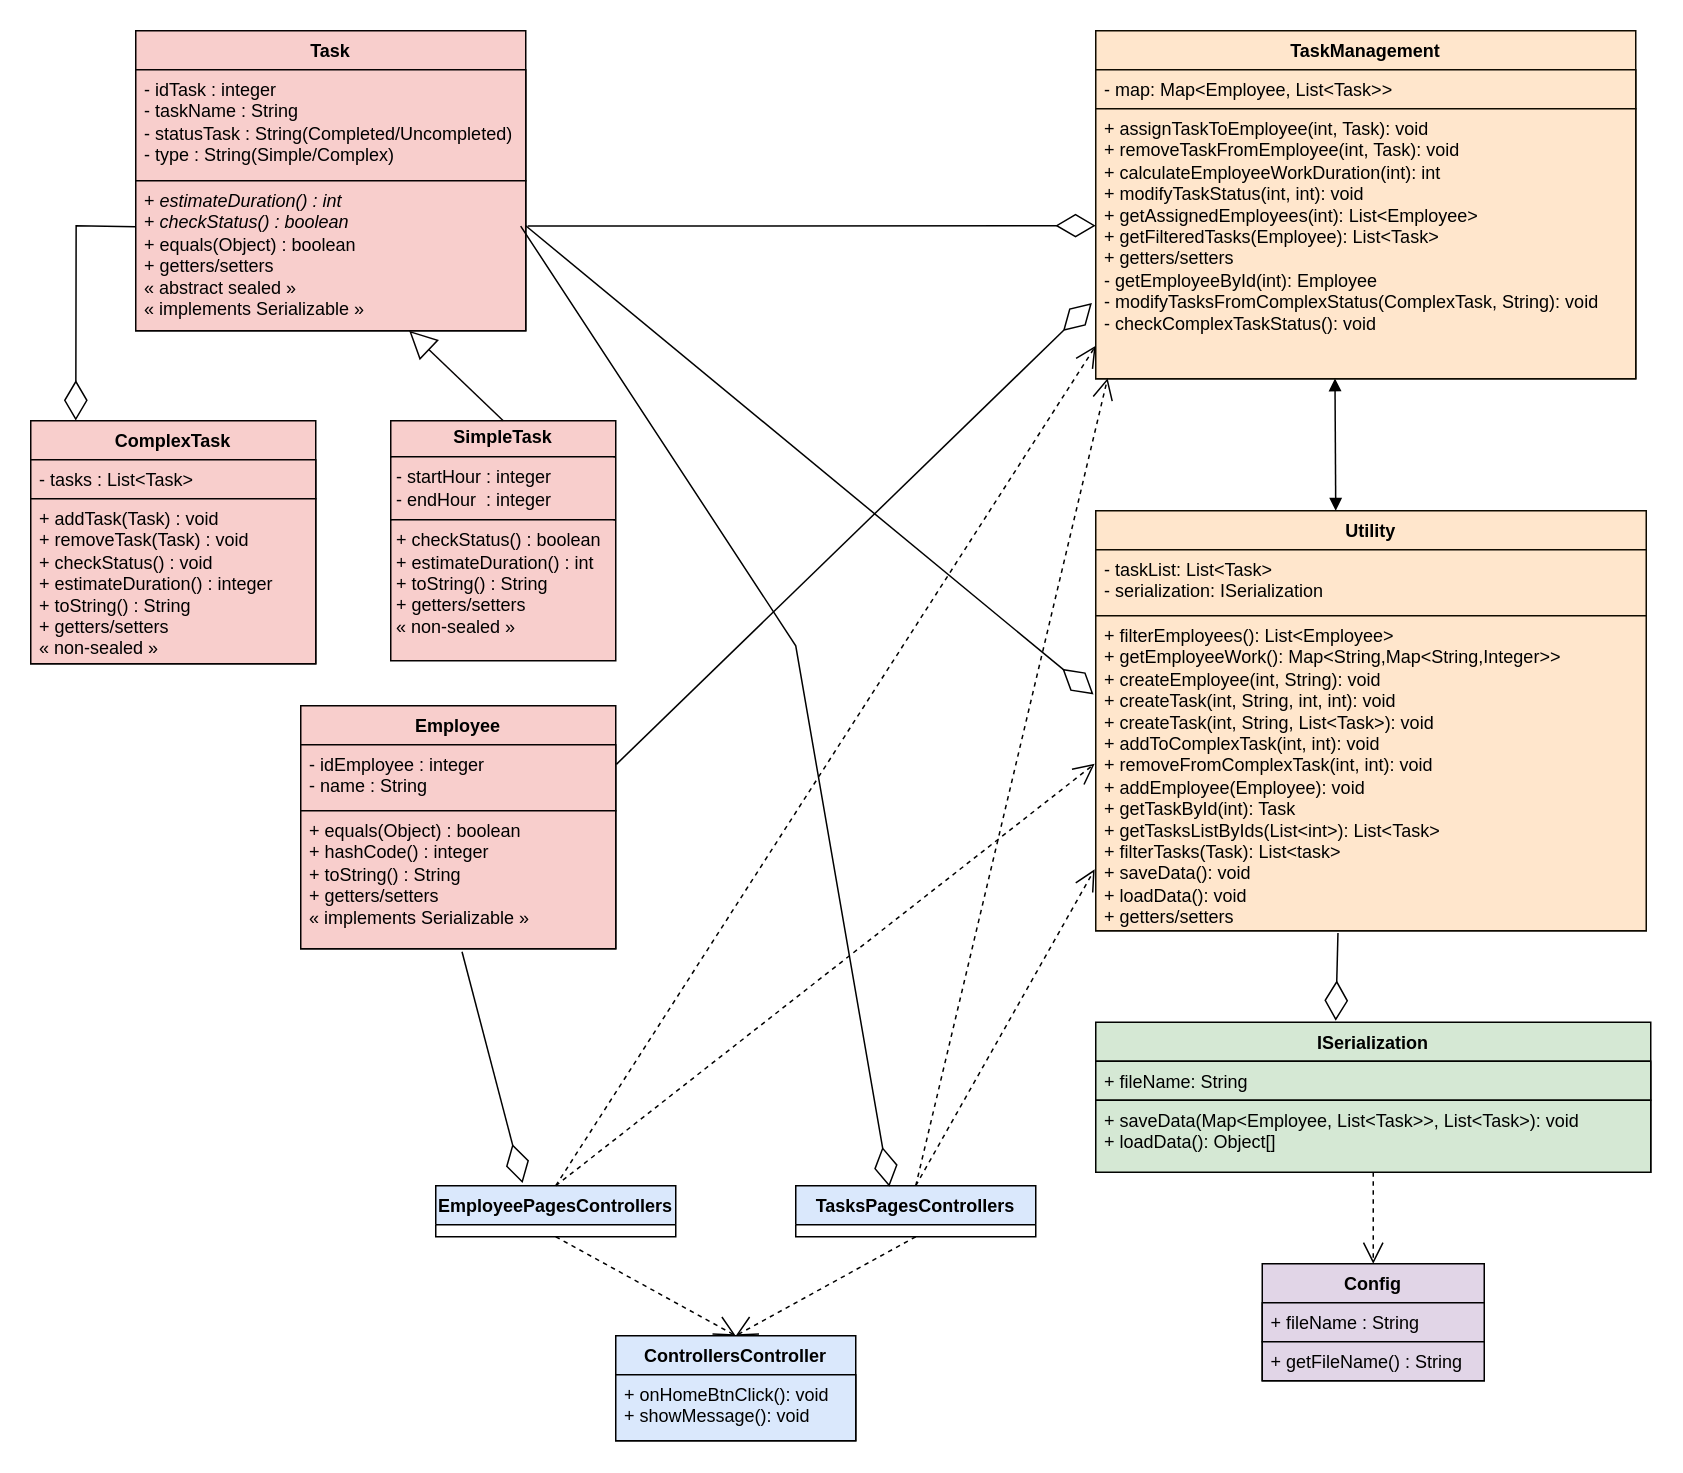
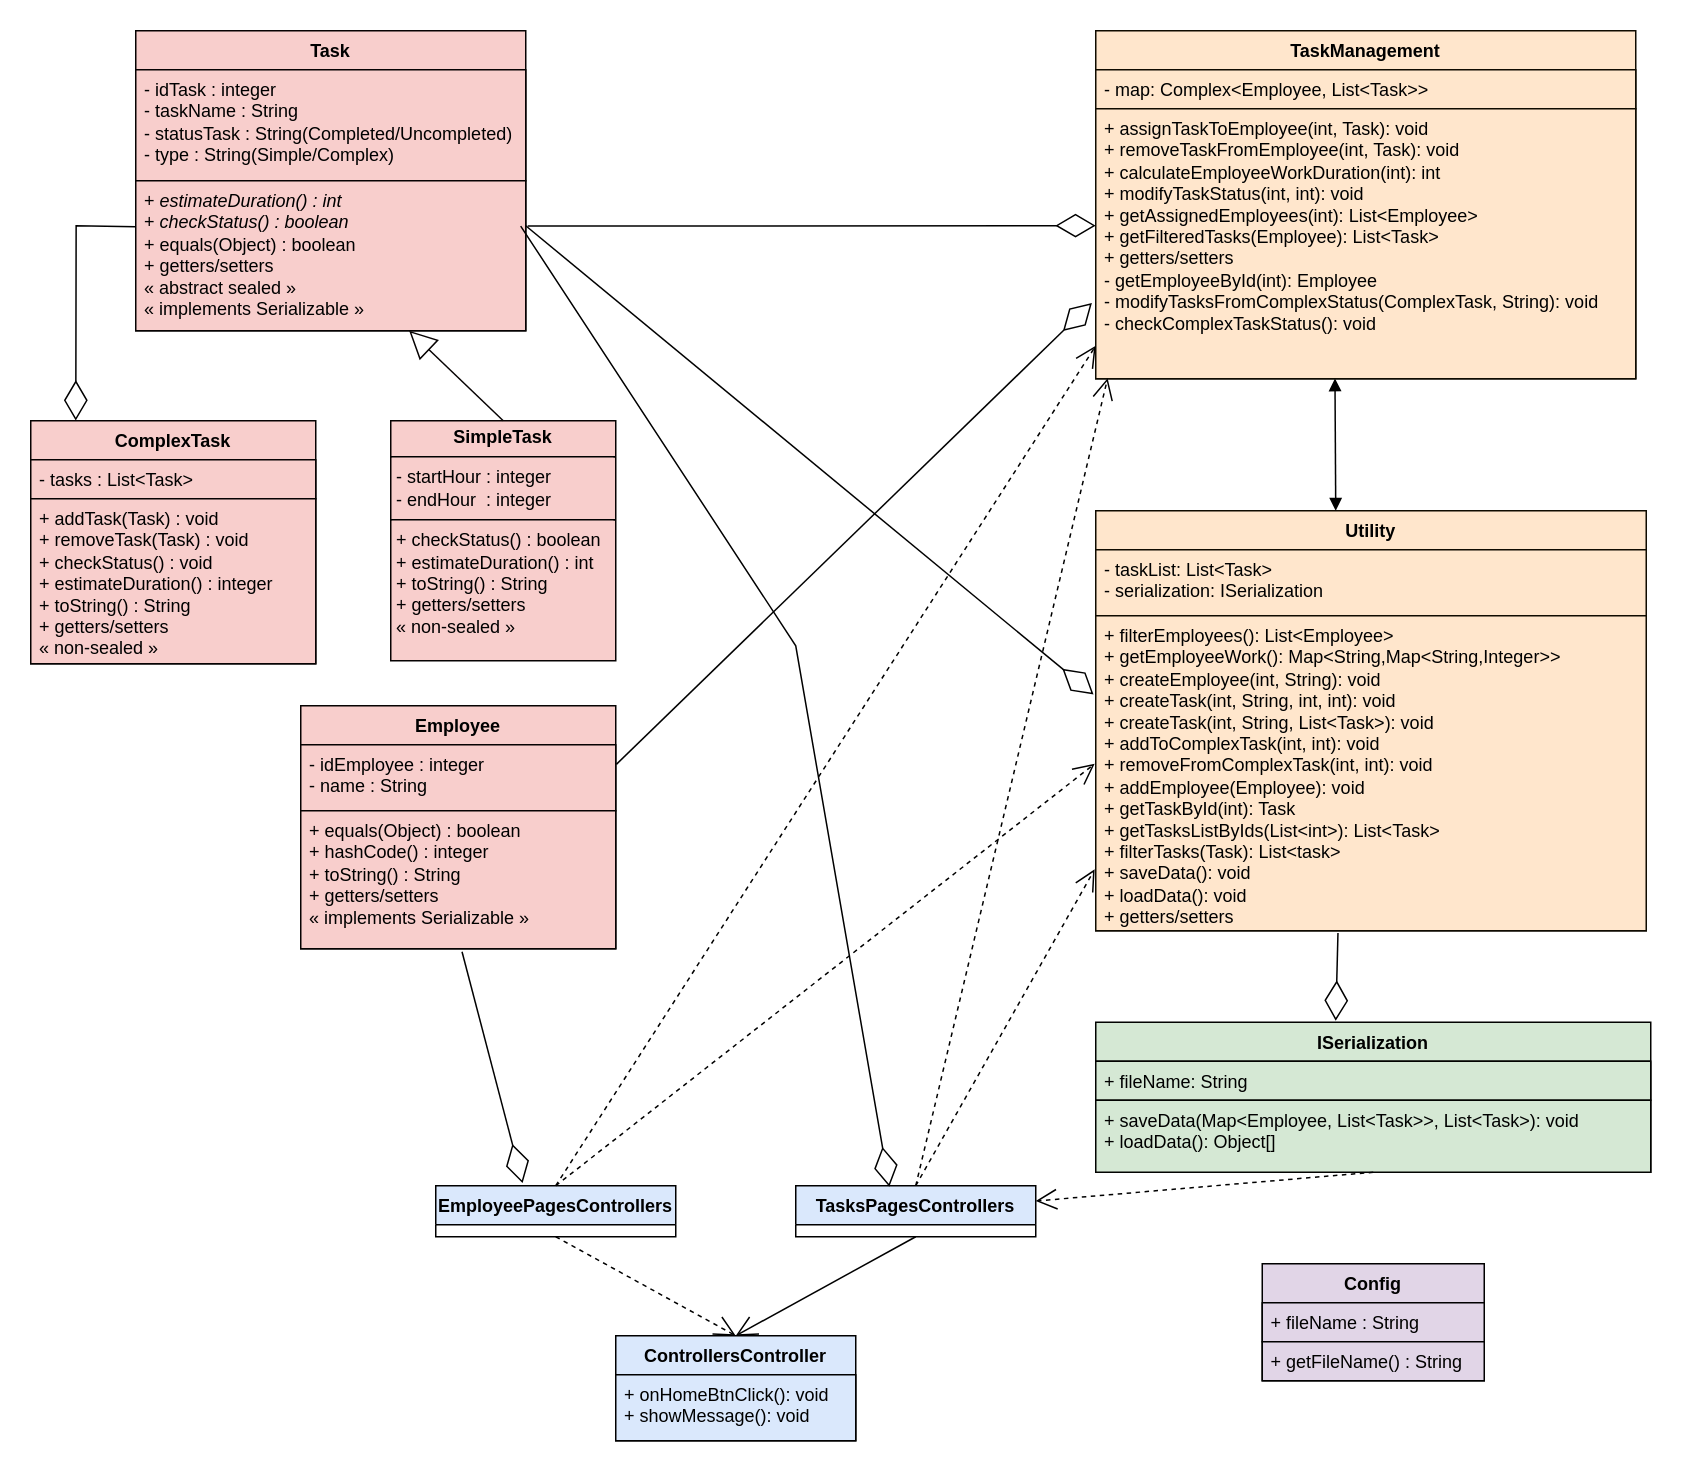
(1250, 91) -> (1267, 91)
(1373, 1217) -> (1193, 1188)
(826, 1286) -> (826, 1286)
